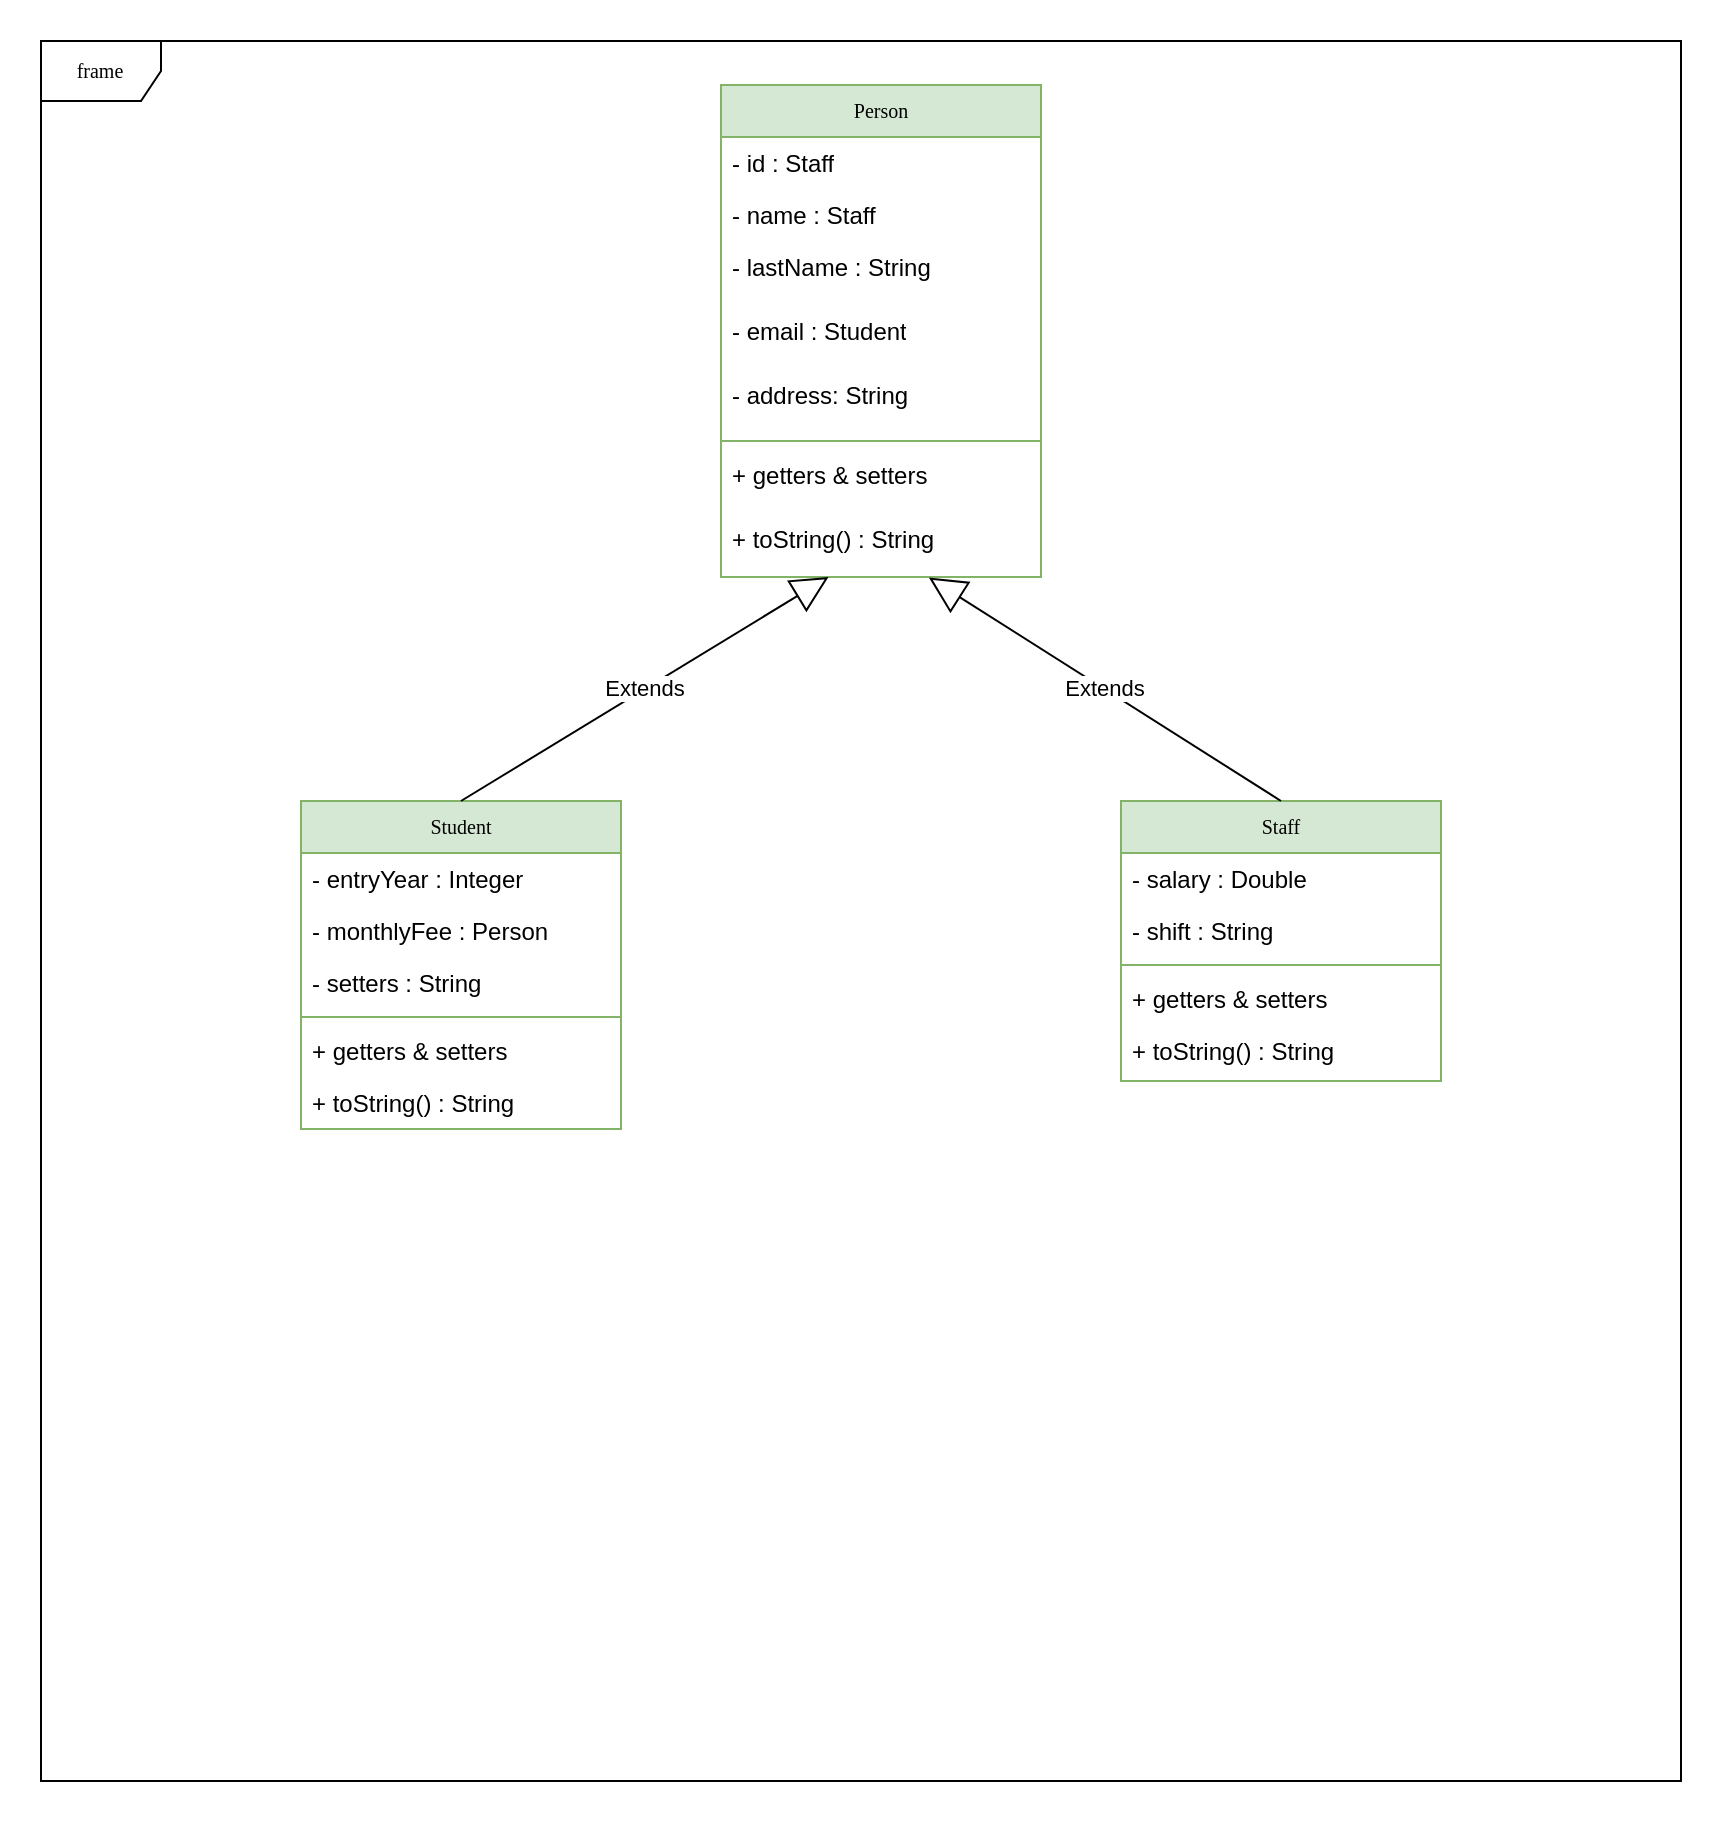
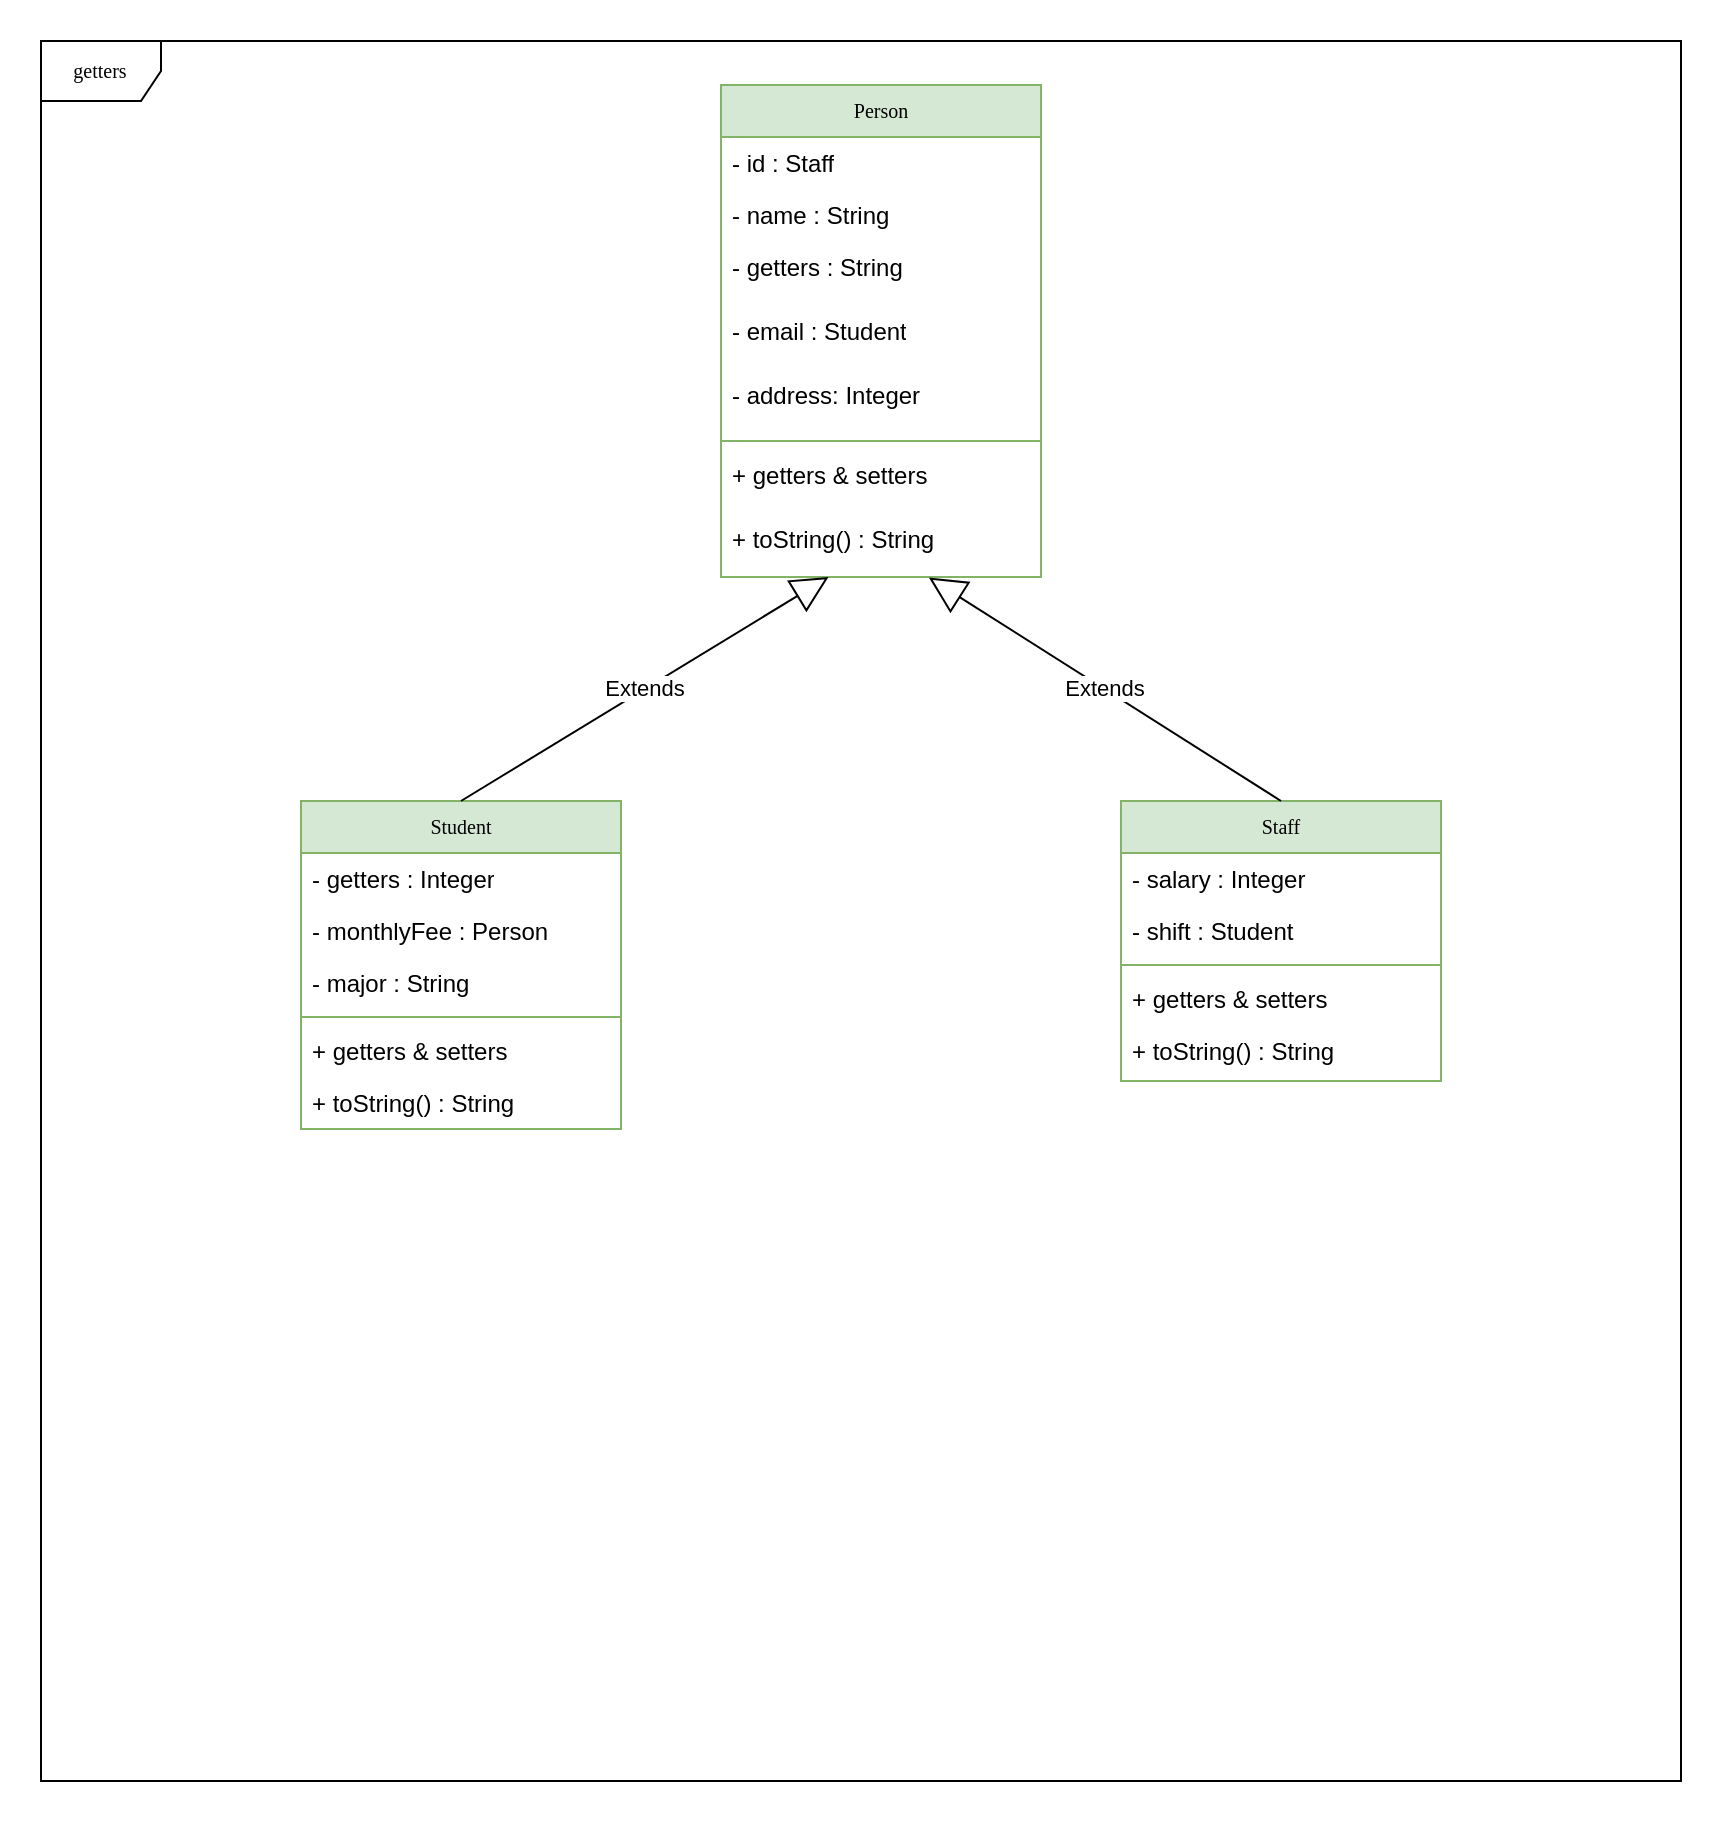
(101, 71) -> (101, 71)
(815, 217) -> (818, 217)
(842, 269) -> (838, 269)
(835, 397) -> (845, 397)
(442, 881) -> (428, 881)
(1229, 881) -> (1238, 881)
(1222, 933) -> (1232, 933)
(418, 985) -> (405, 985)
